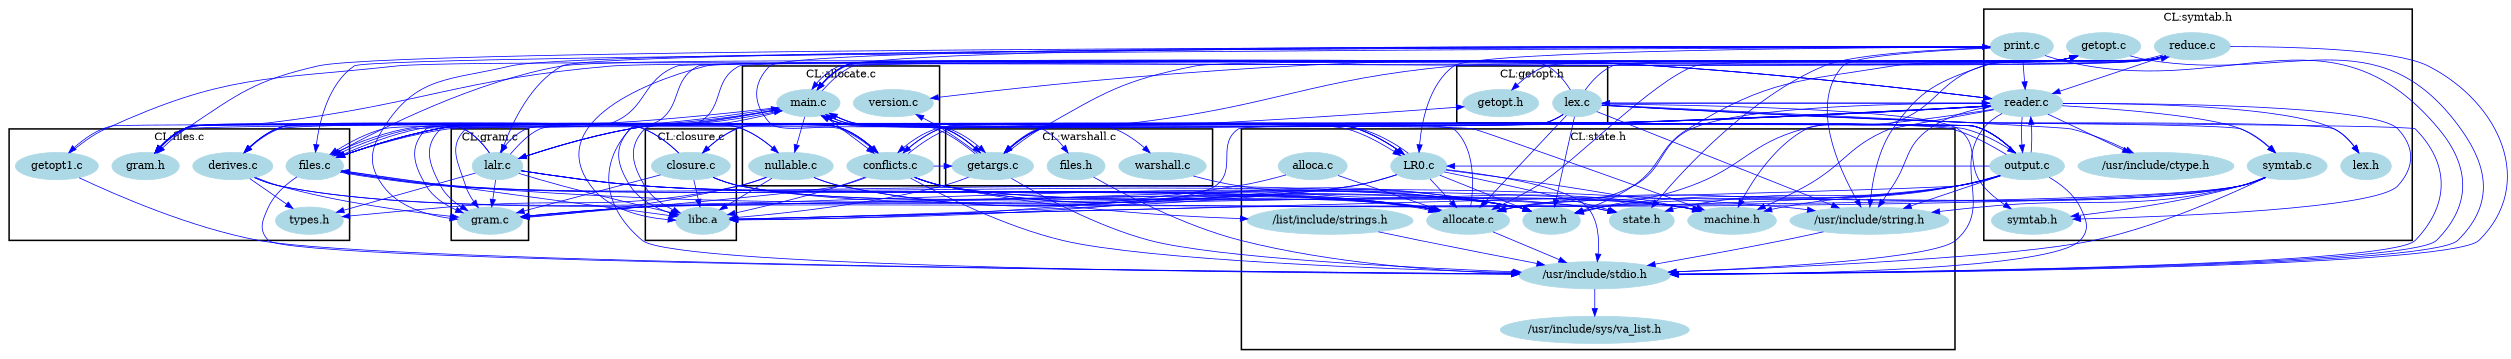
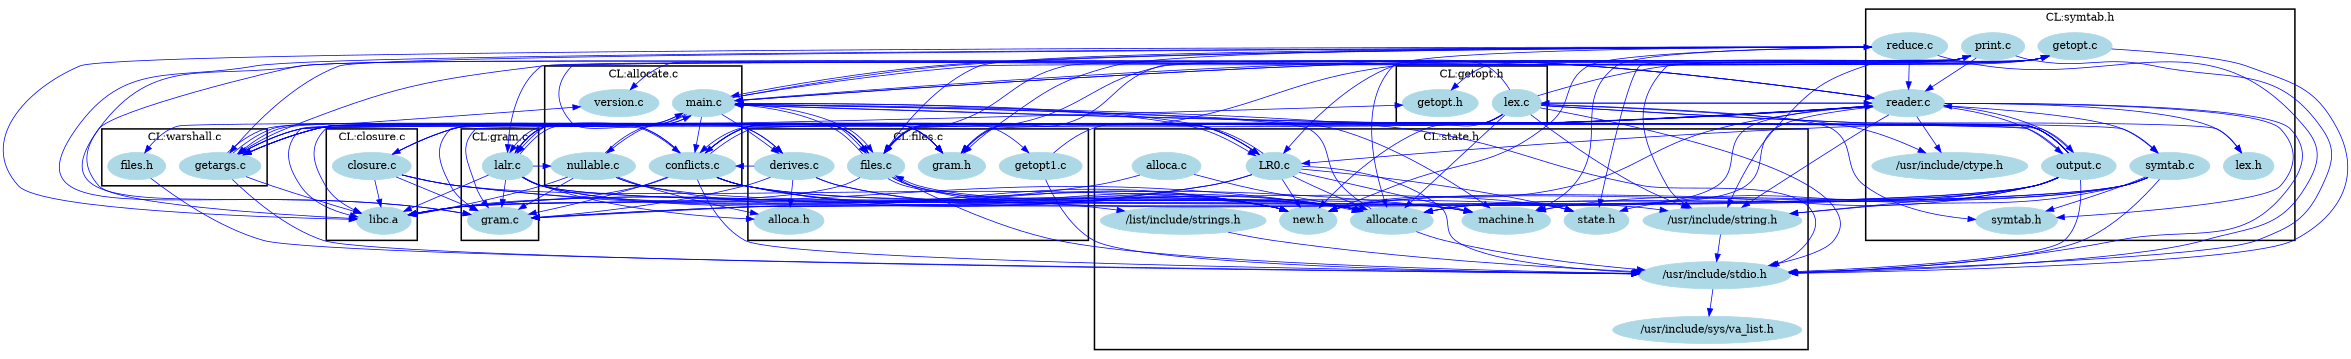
(1163, 166) -> none
(309, 221) -> (789, 221)
